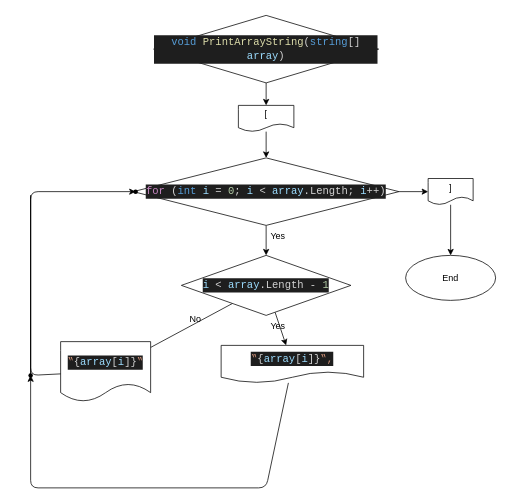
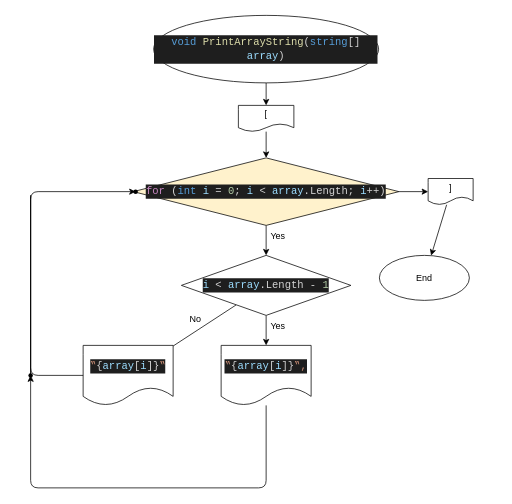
(266, 49) -> (266, 49)
(266, 192) -> (266, 192)
(450, 278) -> (424, 278)
(292, 364) -> (266, 375)
(105, 372) -> (128, 375)
